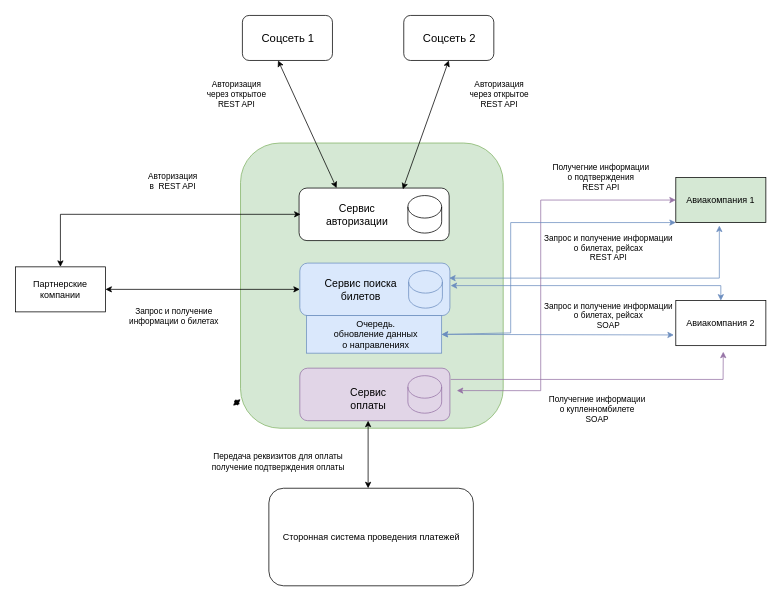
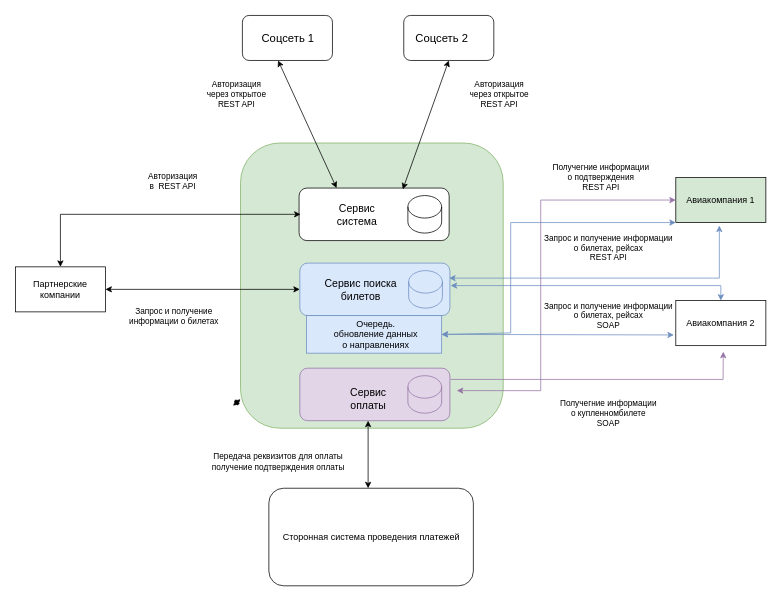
(449, 38) -> (441, 38)
(357, 214) -> (357, 214)
(597, 409) -> (608, 413)
